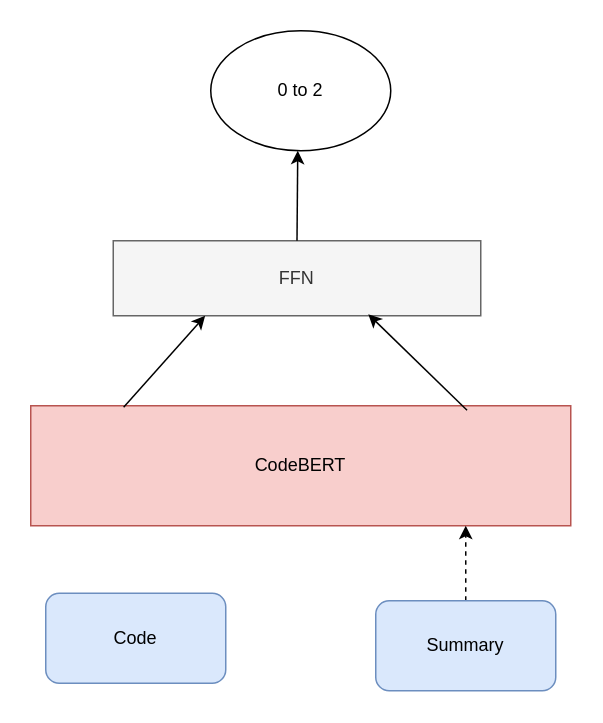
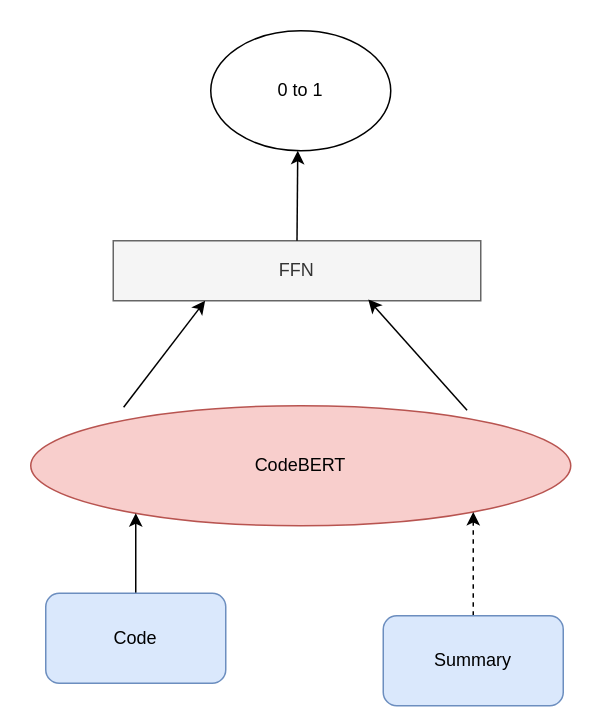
(301, 91) -> (301, 91)
(297, 278) -> (297, 271)
(301, 466) -> (301, 466)
none -> (136, 558)
(466, 646) -> (473, 661)
